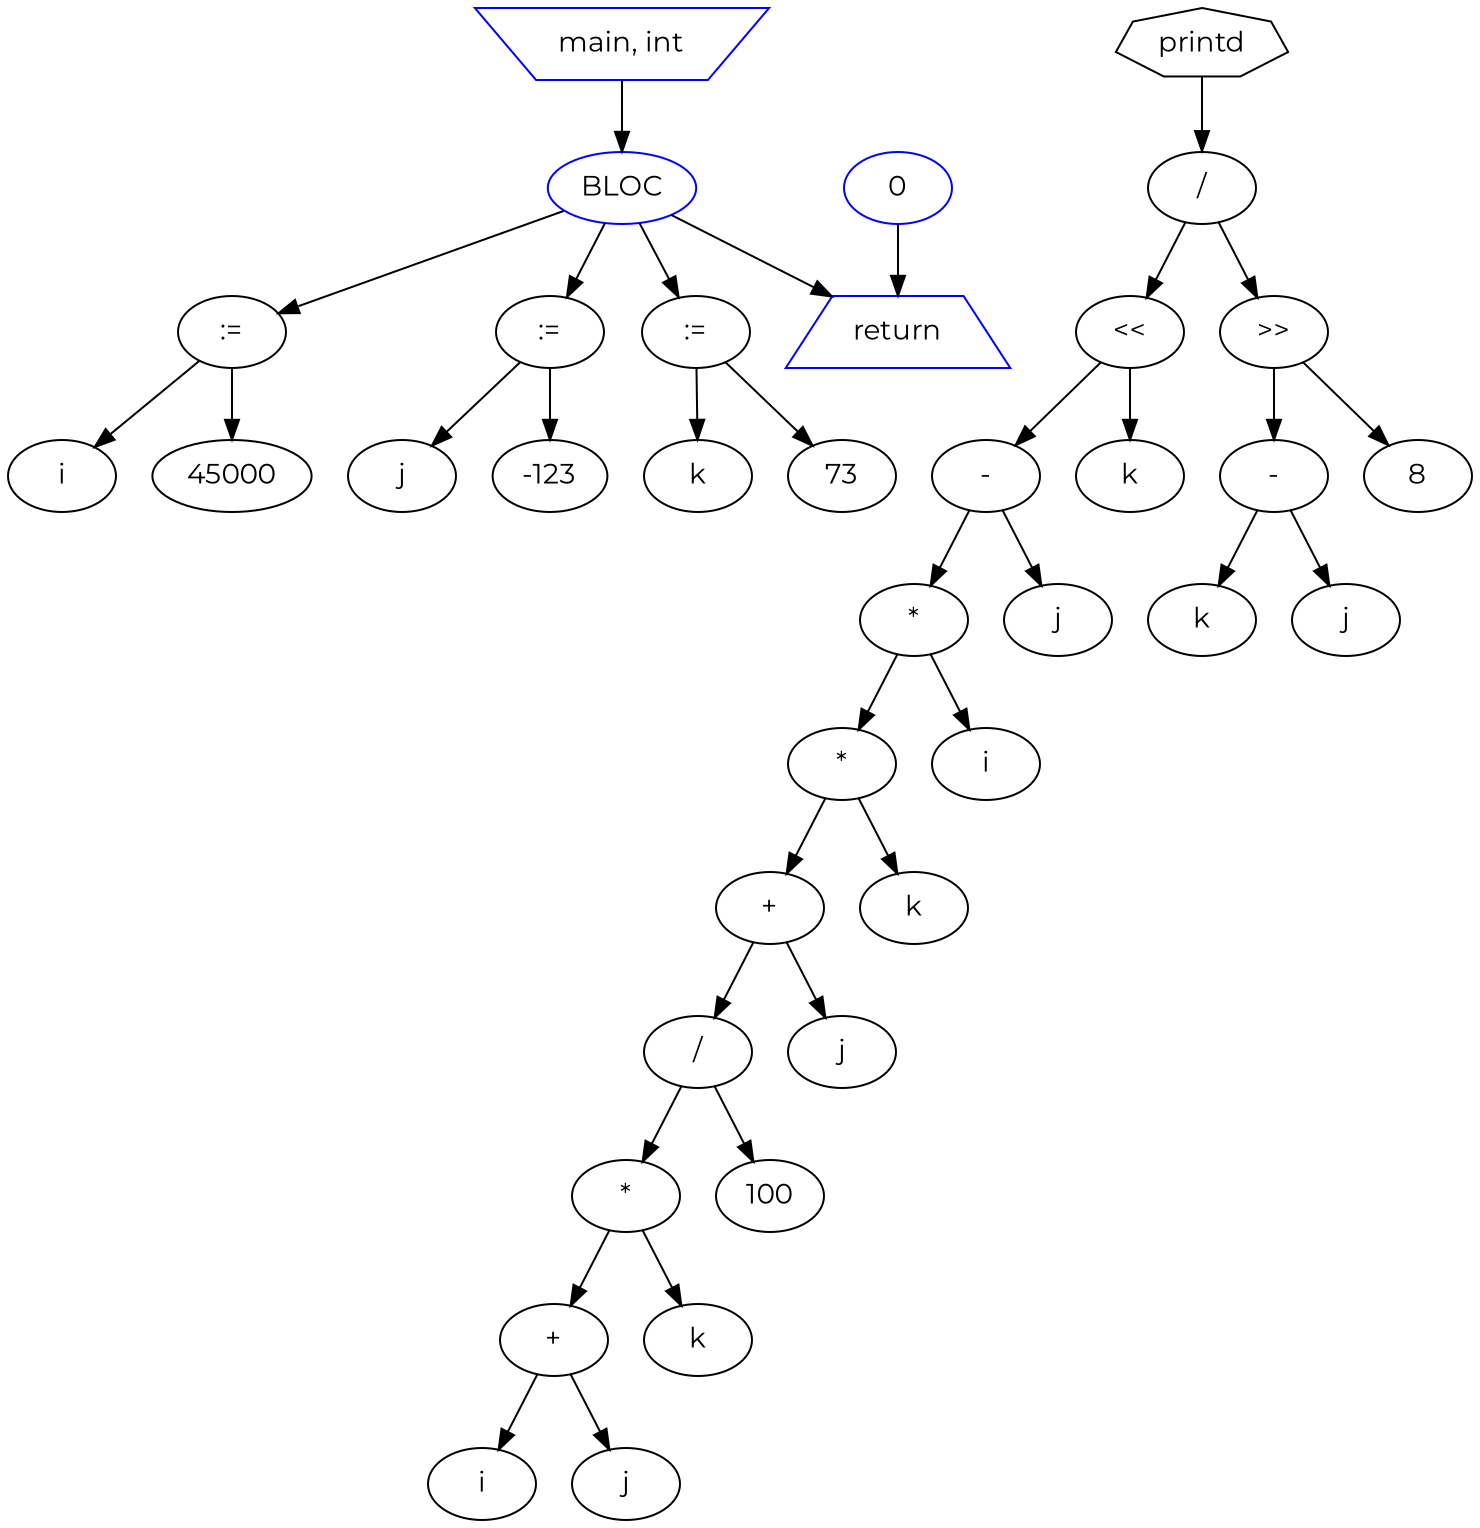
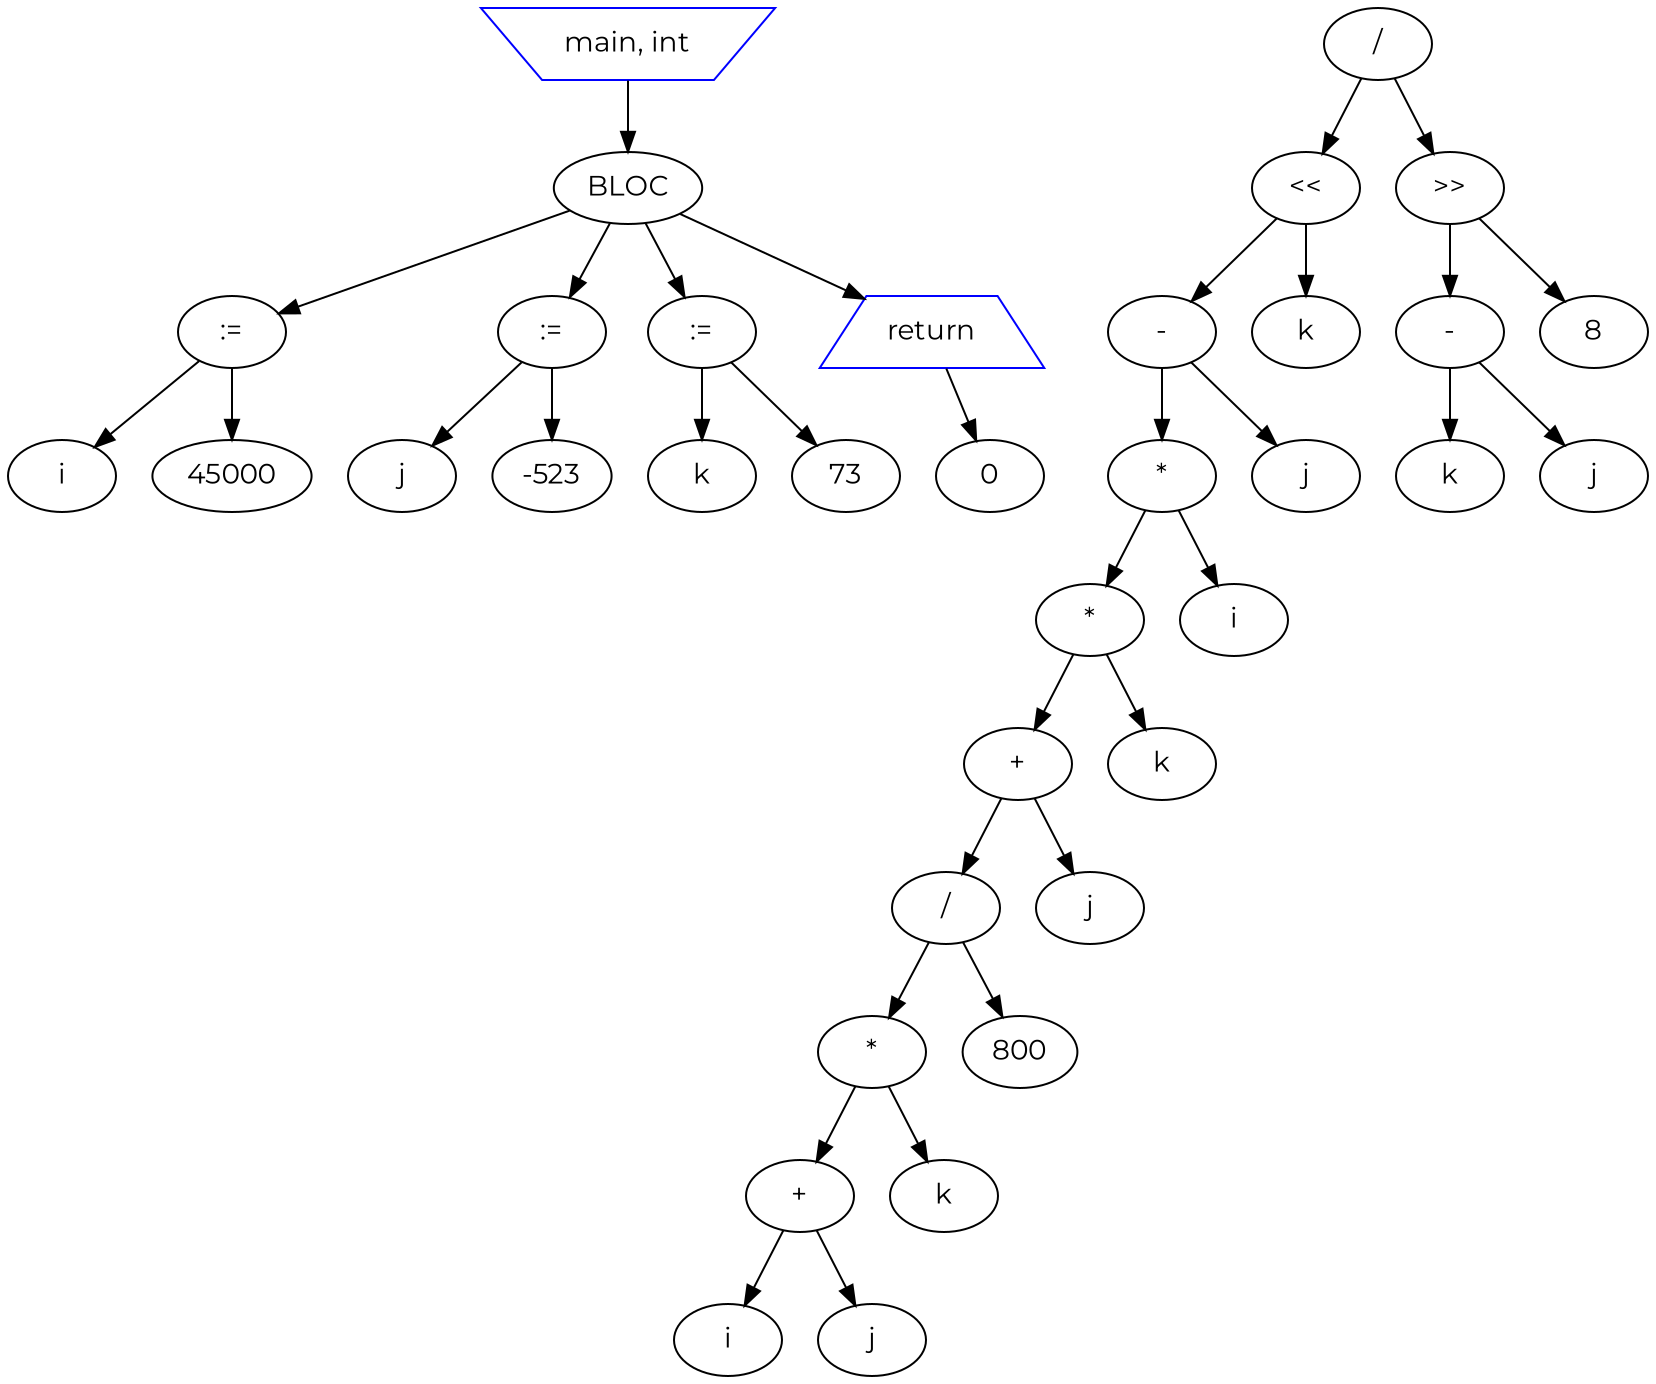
(1202, 44) -> none
(622, 188) -> (628, 188)
(898, 188) -> (990, 476)
(898, 250) -> (957, 395)
(550, 476) -> (552, 476)
(770, 1196) -> (1020, 1052)
